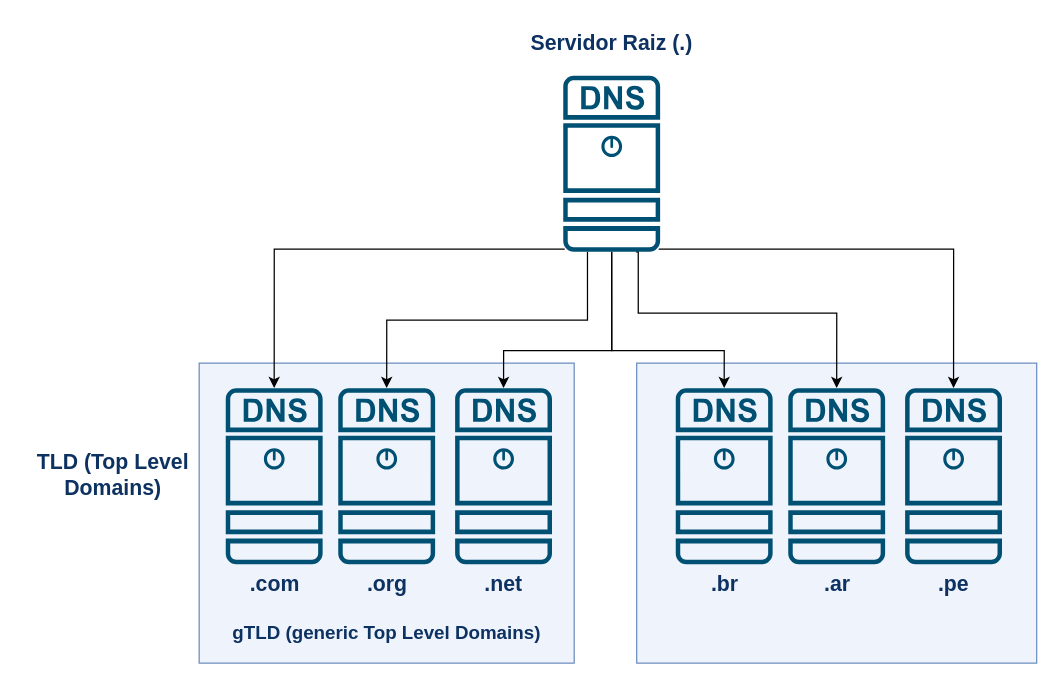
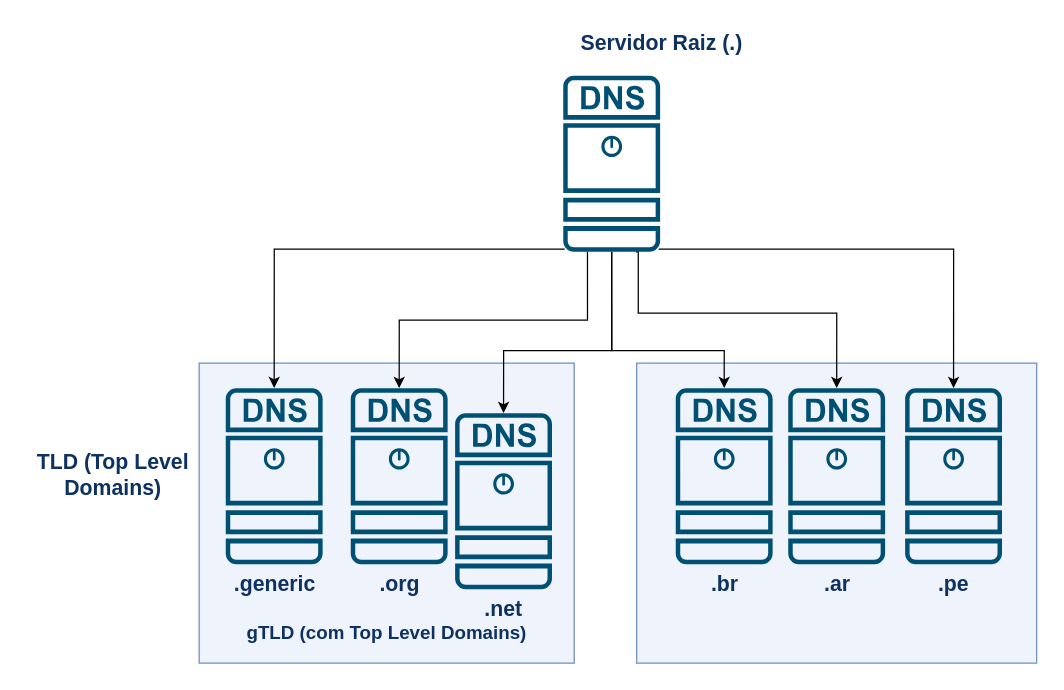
(612, 44) -> (662, 44)
(387, 476) -> (399, 476)
(503, 476) -> (503, 501)
(275, 586) -> (275, 586)
(387, 632) -> (387, 632)
